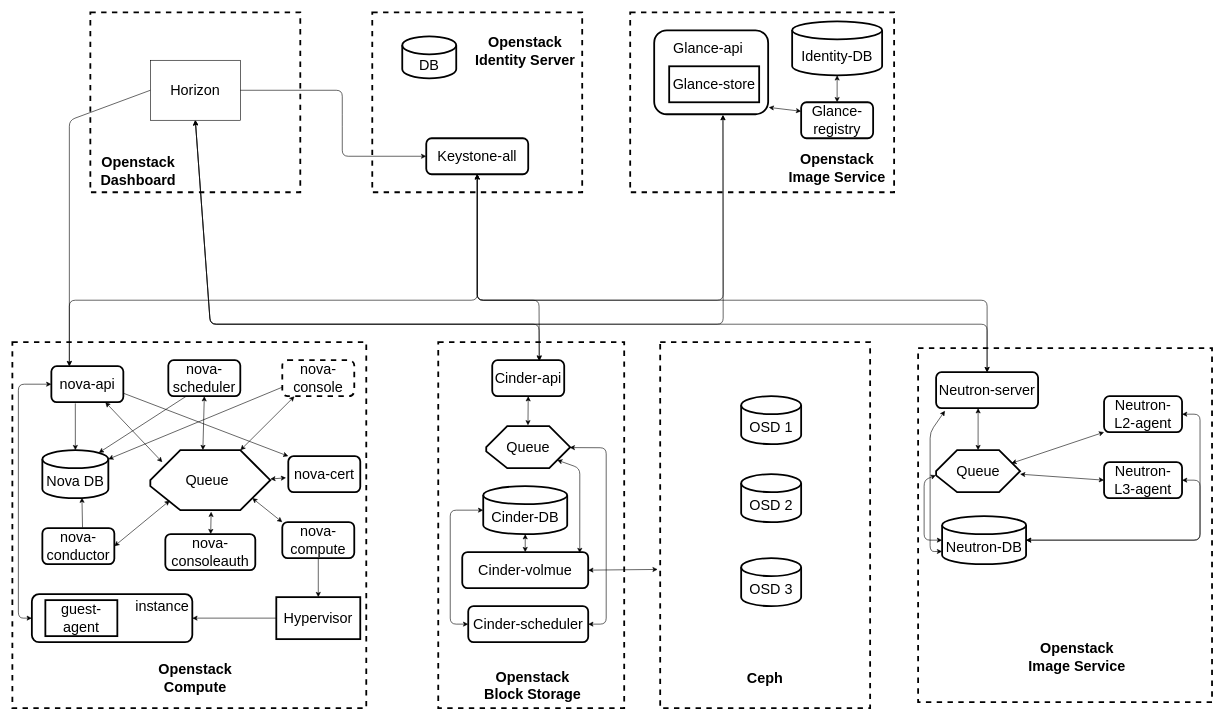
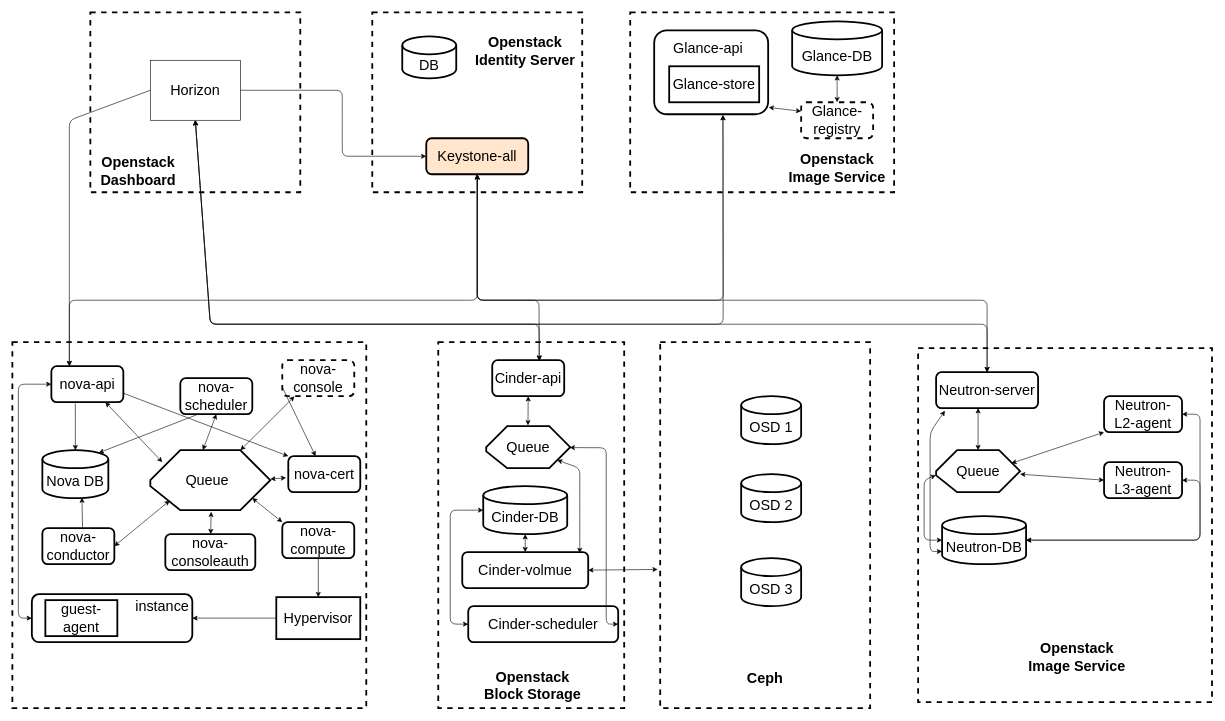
(837, 56) -> (837, 56)
(837, 120) -> (837, 120)
(477, 156) -> (477, 156)
(204, 378) -> (216, 396)
(195, 423) -> (309, 442)
(528, 624) -> (543, 624)
(195, 678) -> none
